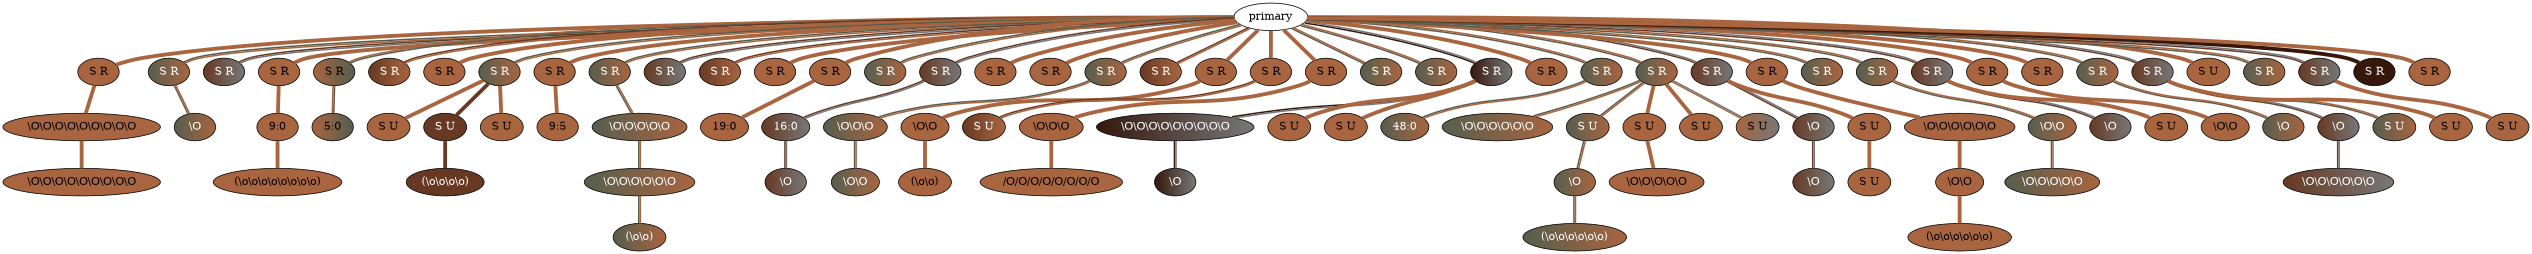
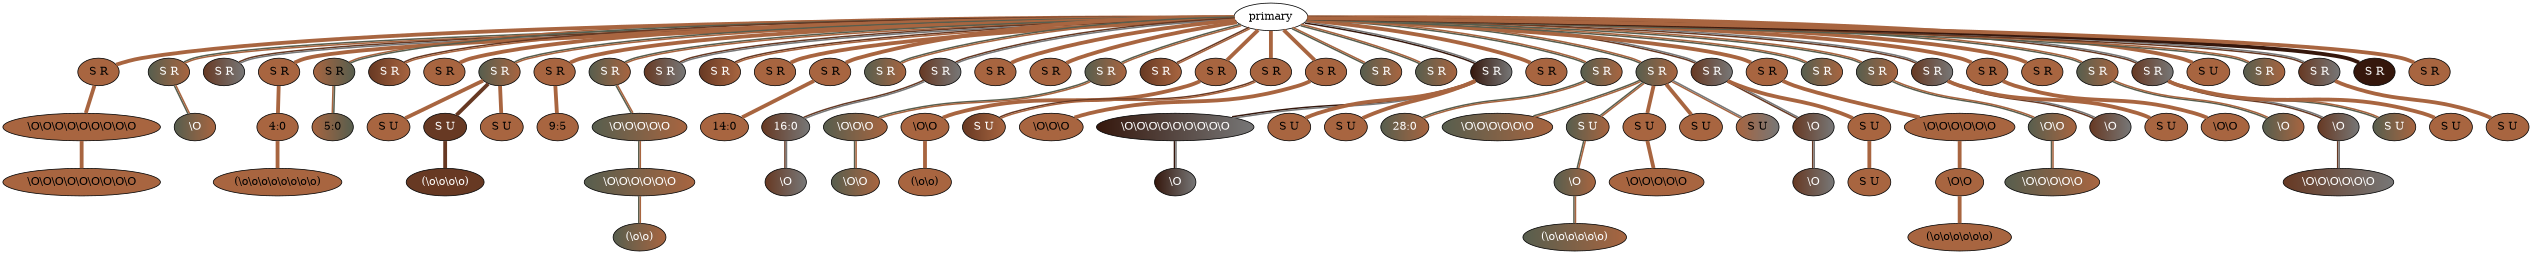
(278, 127) -> (278, 127)
(724, 127) -> (724, 127)
(1405, 127) -> (1405, 127)
(1051, 182) -> none
